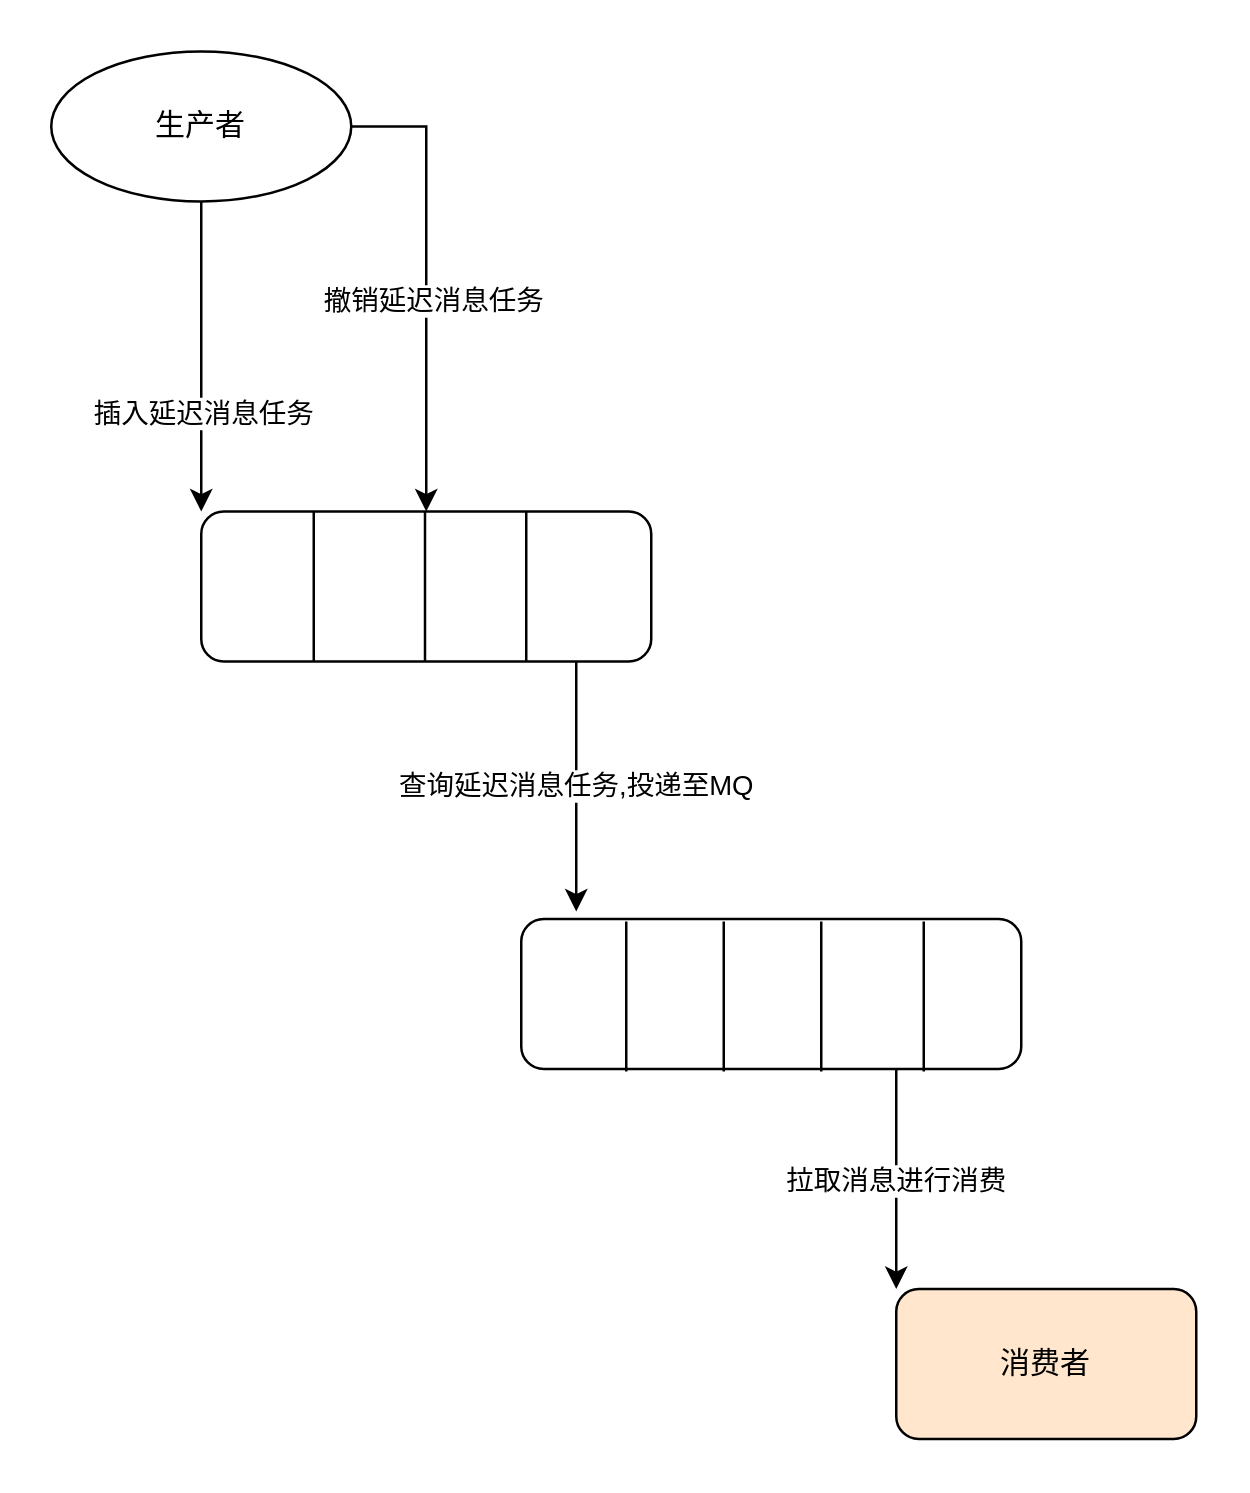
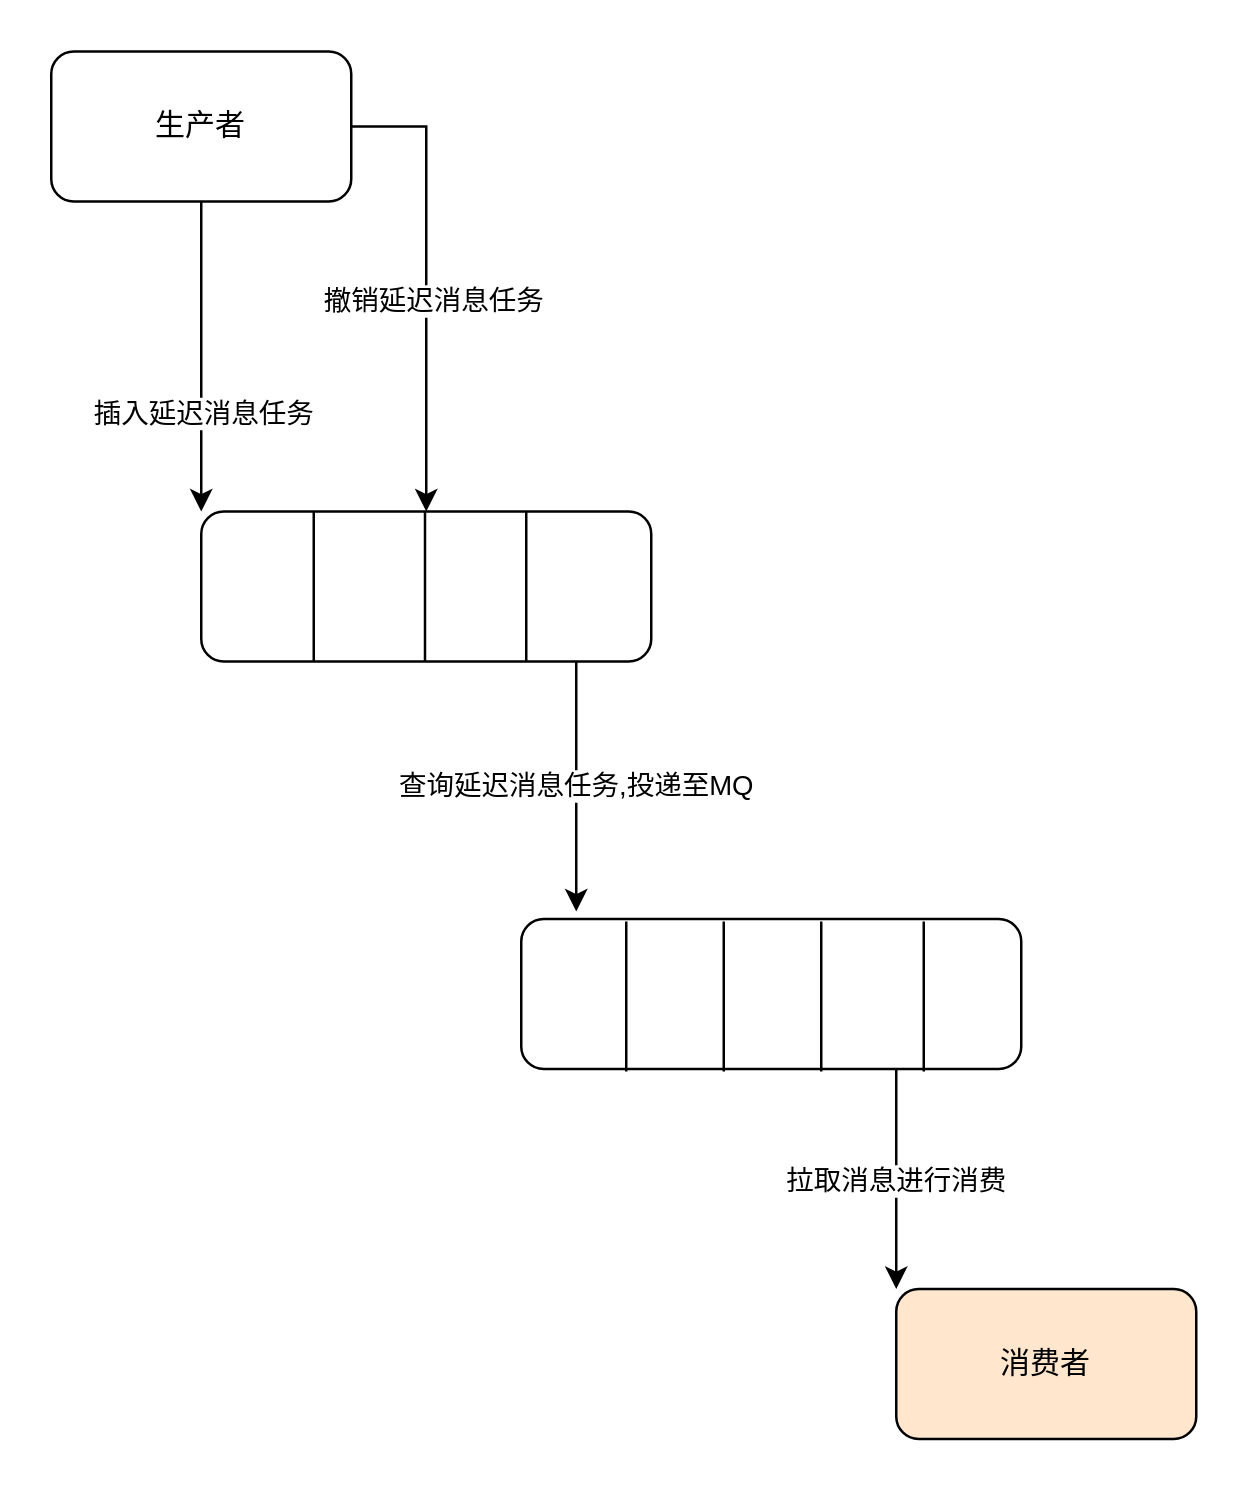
(201, 126) -> (201, 126)
